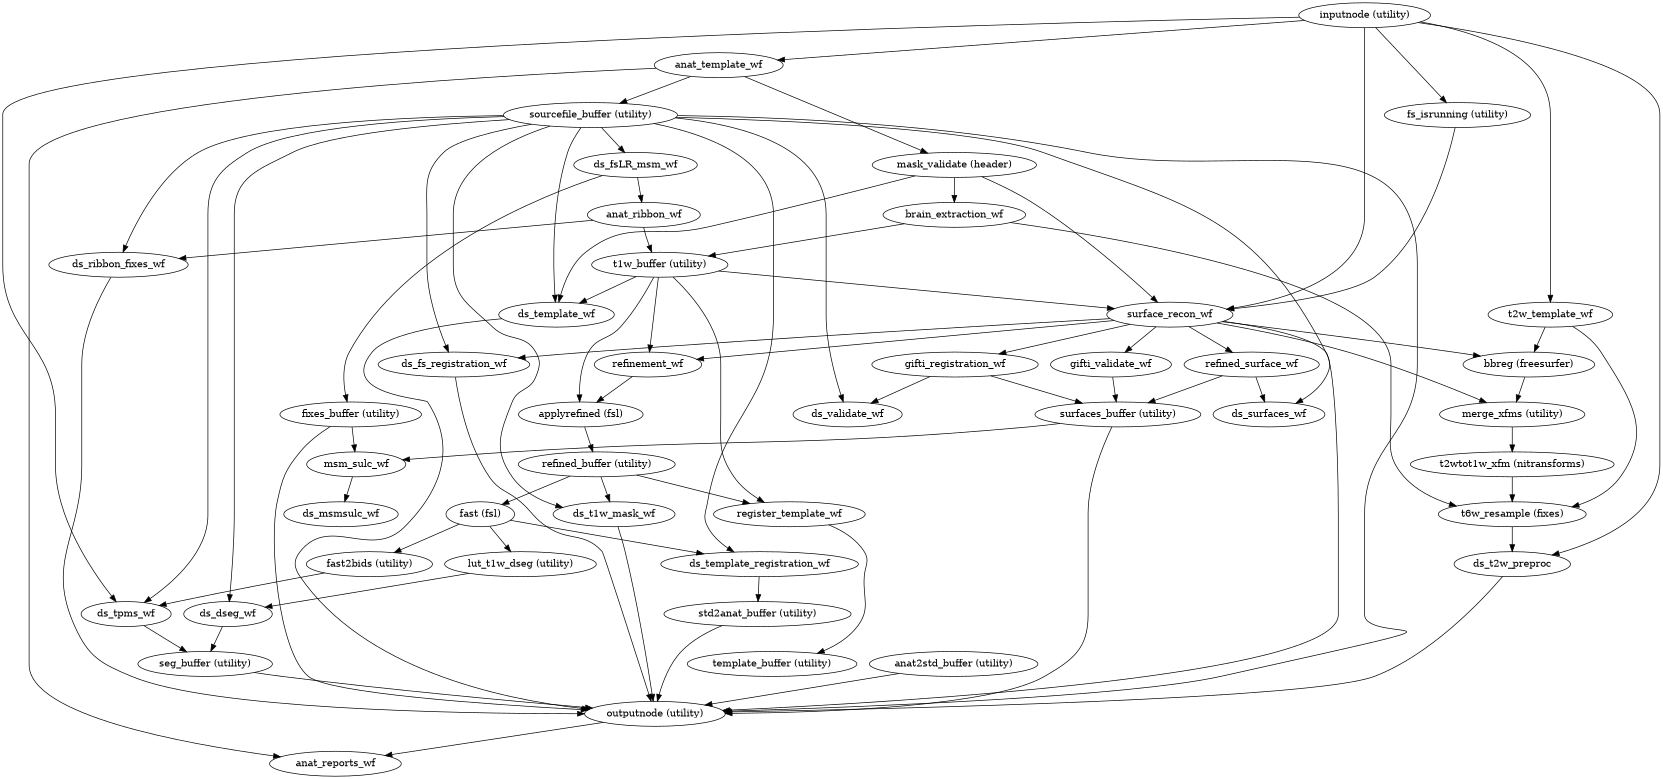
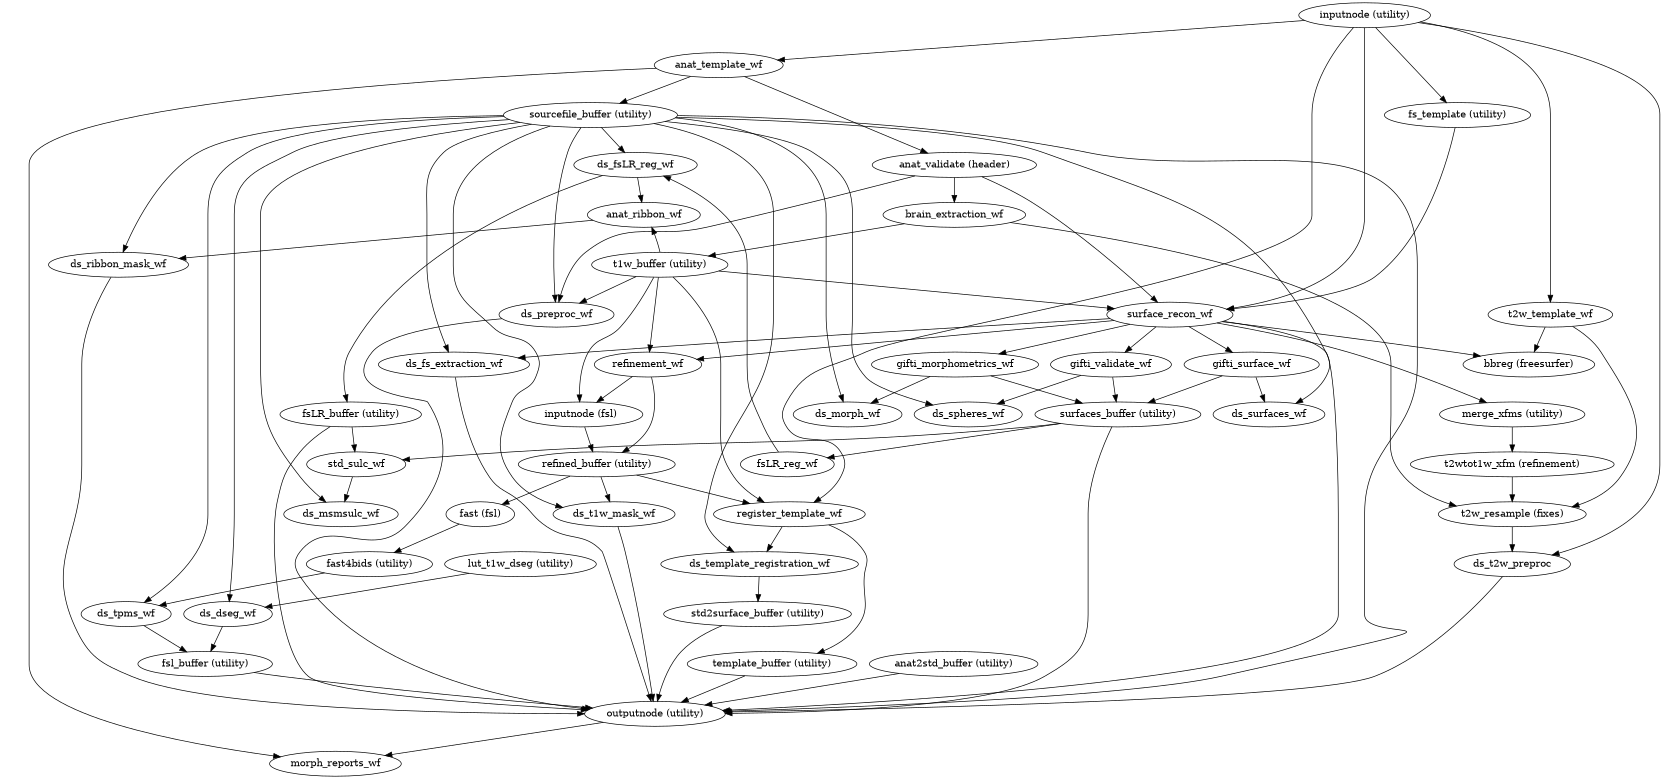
(394, 53) -> (1097, 297)
(1457, 115) -> (1457, 115)
(636, 165) -> (636, 165)
(954, 165) -> (954, 165)
none -> (261, 222)
(646, 237) -> (657, 243)
(119, 265) -> (119, 265)
(557, 315) -> (557, 315)
(454, 365) -> (454, 365)
(955, 365) -> (955, 365)
(1252, 365) -> (1252, 365)
(1522, 386) -> none
(351, 414) -> (351, 414)
(581, 414) -> (581, 414)
(848, 414) -> (848, 414)
none -> (968, 414)
none -> (653, 417)
(356, 464) -> (356, 464)
none -> (787, 464)
(1512, 464) -> (1512, 464)
(1512, 514) -> (1512, 514)
(498, 536) -> none
(604, 537) -> (776, 536)
(369, 564) -> (369, 564)
(758, 614) -> (758, 614)
(205, 664) -> (205, 664)
none -> (716, 688)
(335, 764) -> (335, 764)
